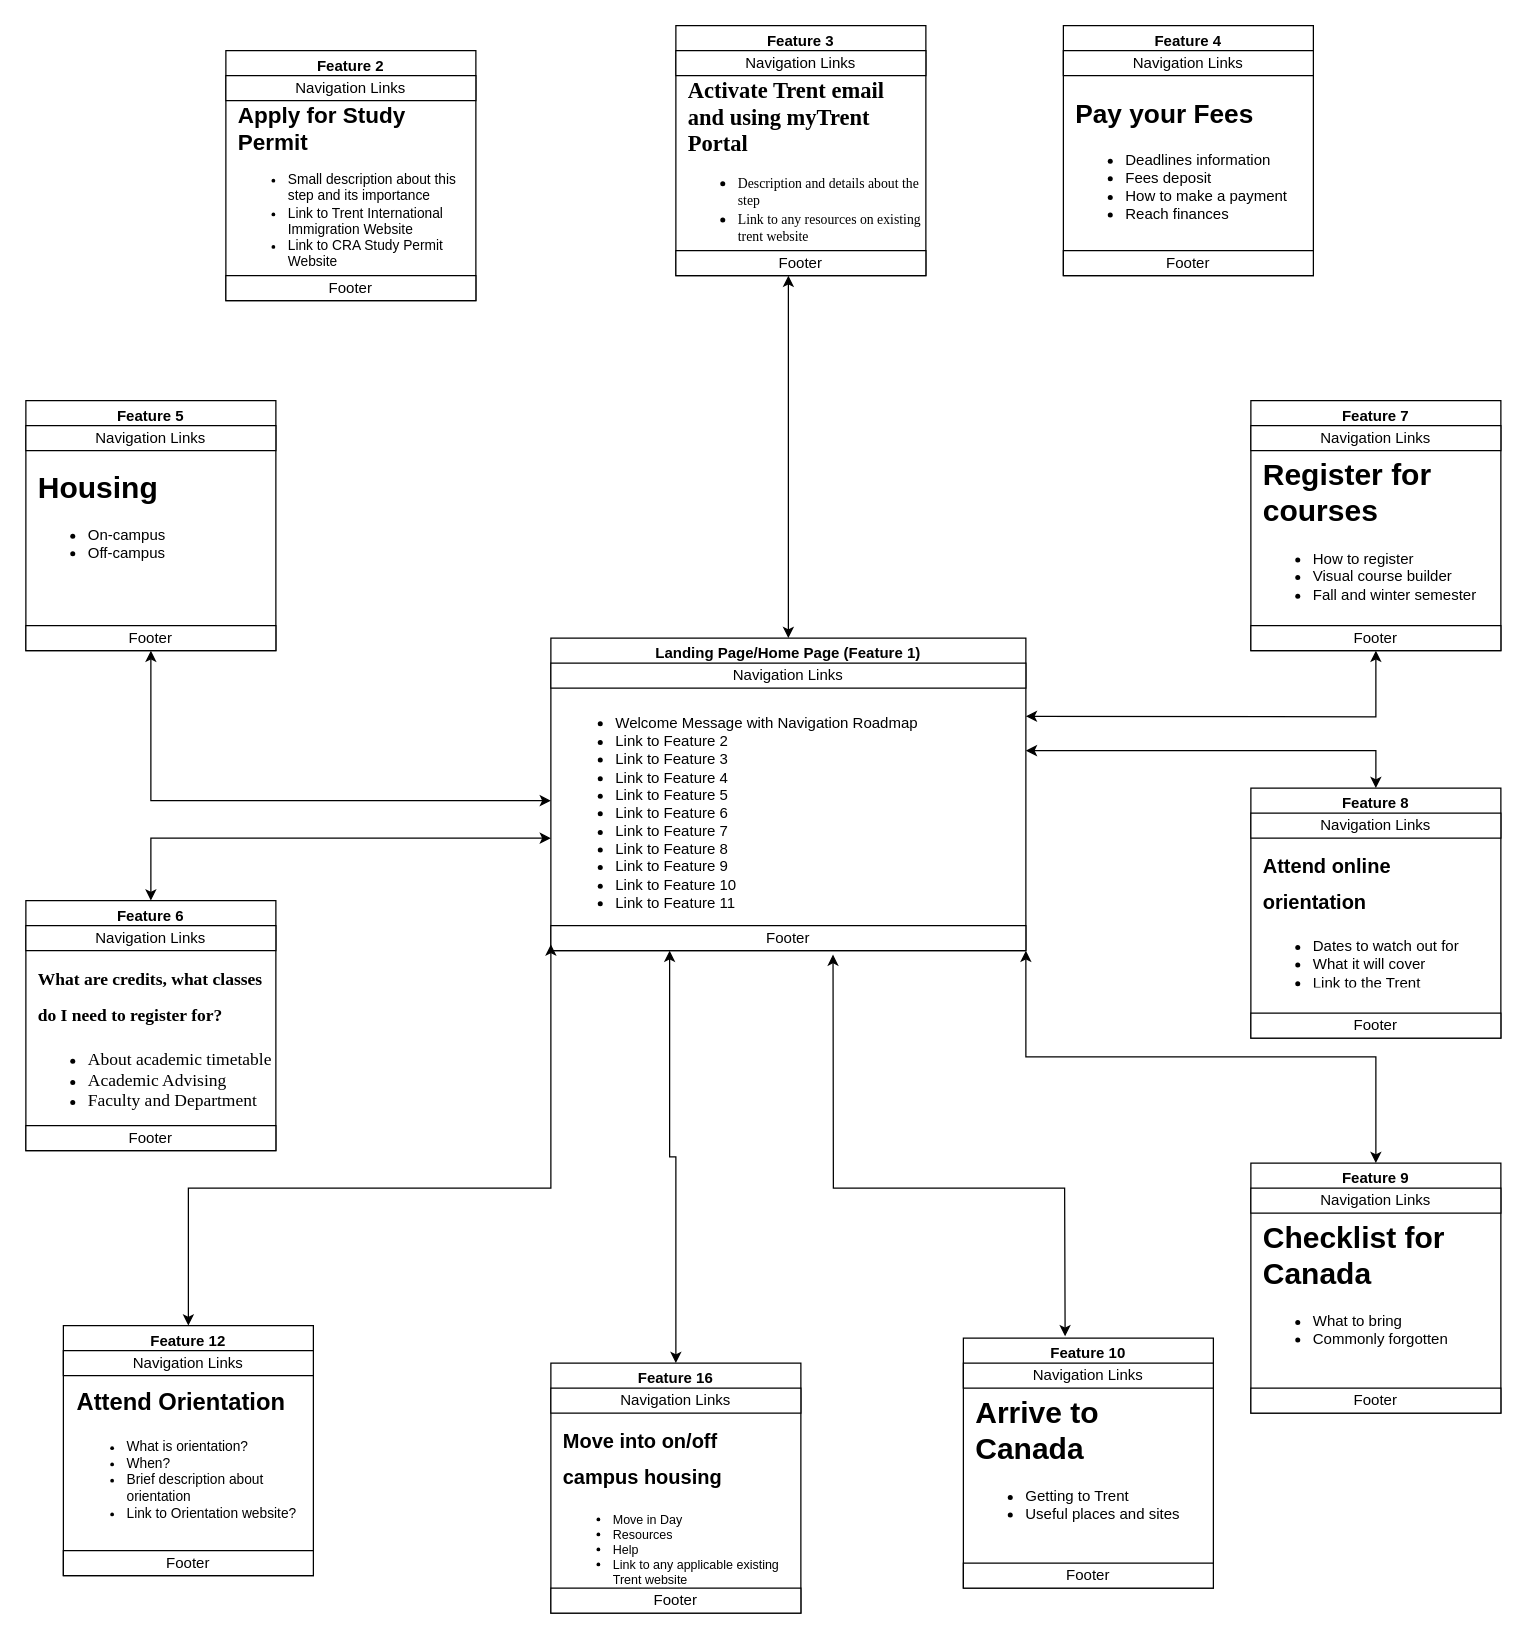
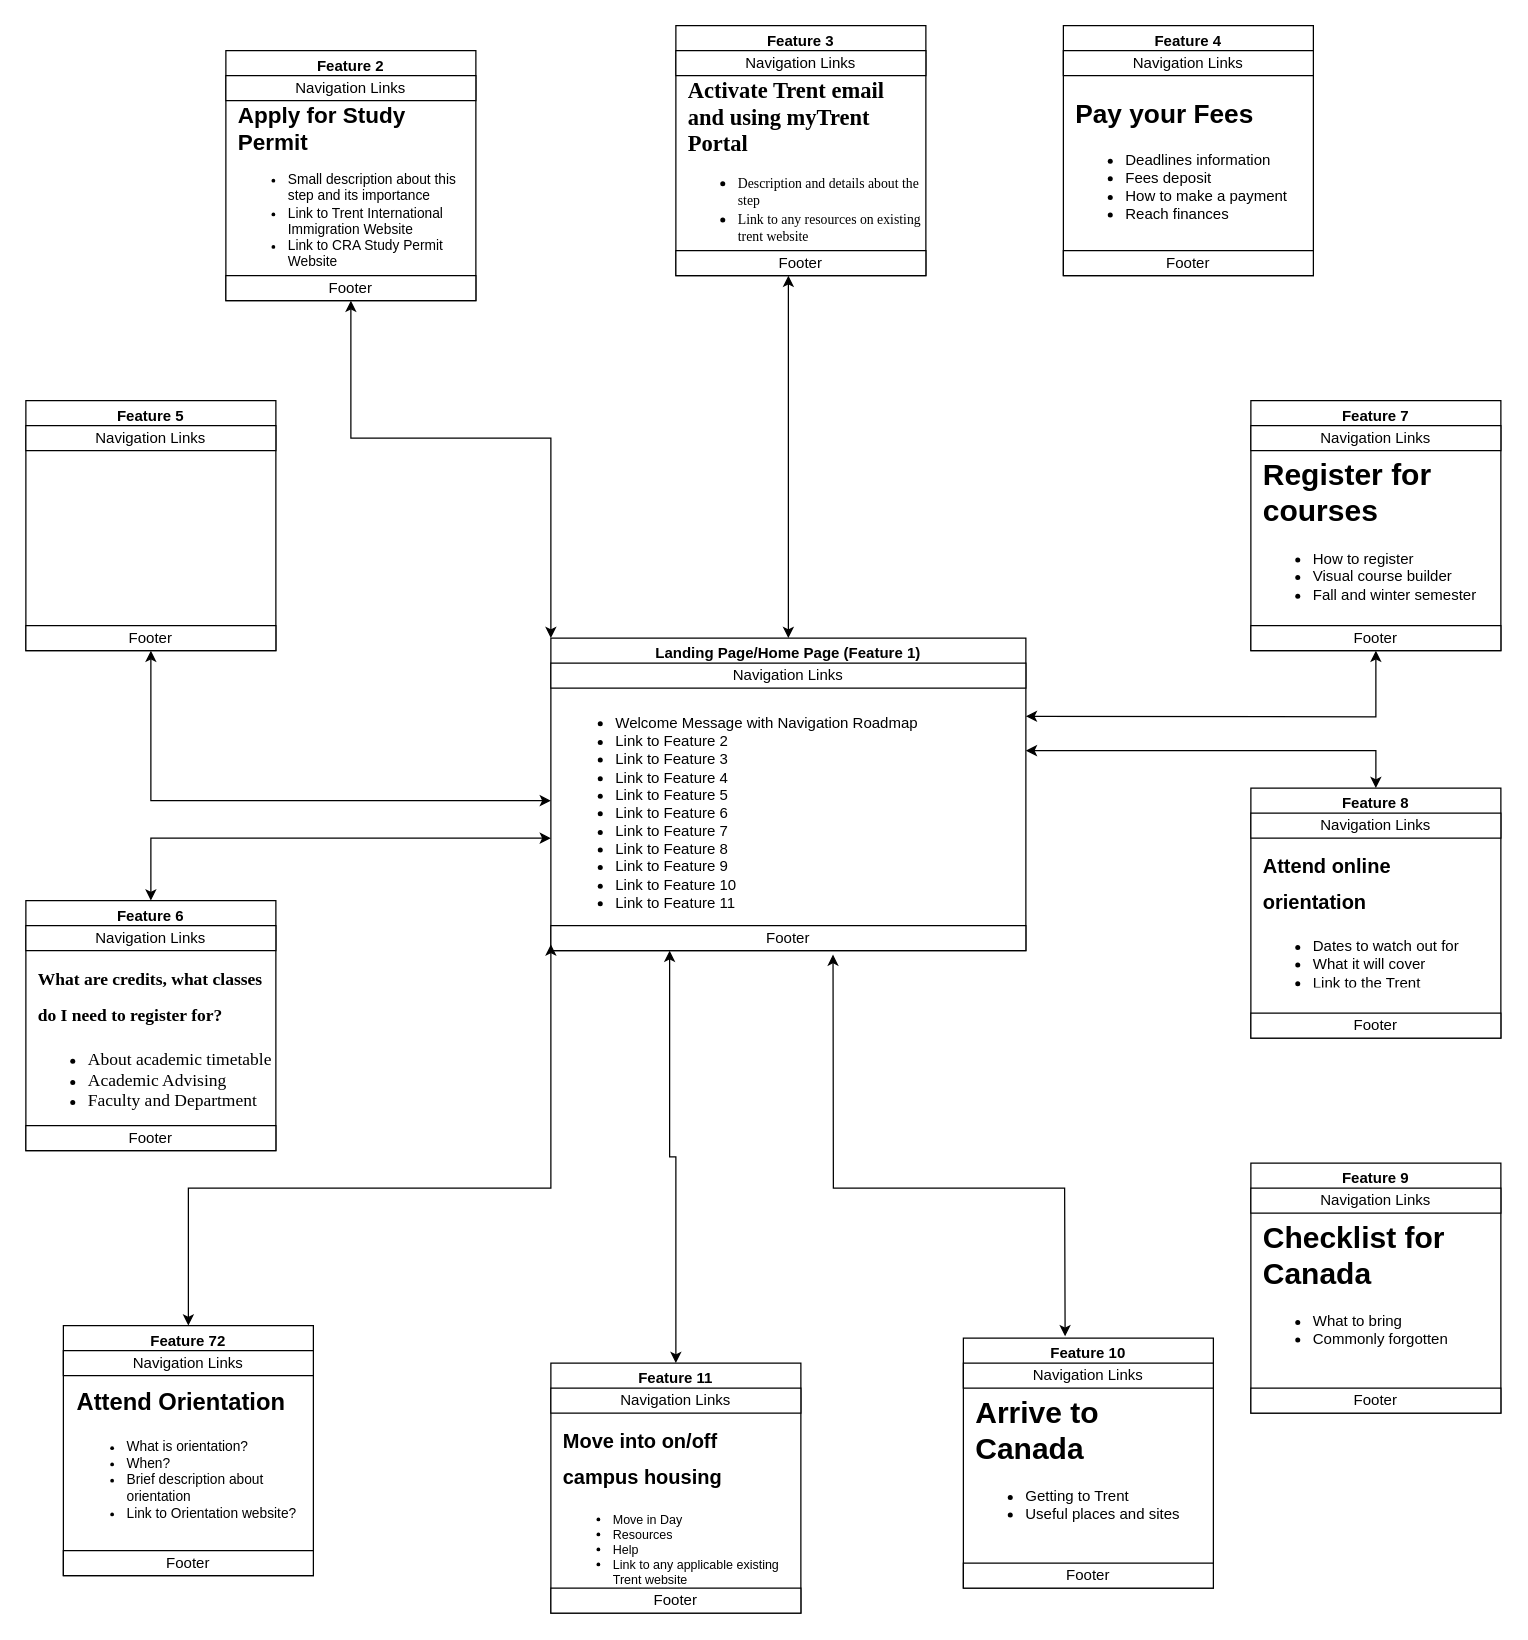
none -> (483, 438)
(151, 538) -> none
(1201, 1057) -> none
(188, 1341) -> (188, 1341)
(675, 1378) -> (675, 1378)
